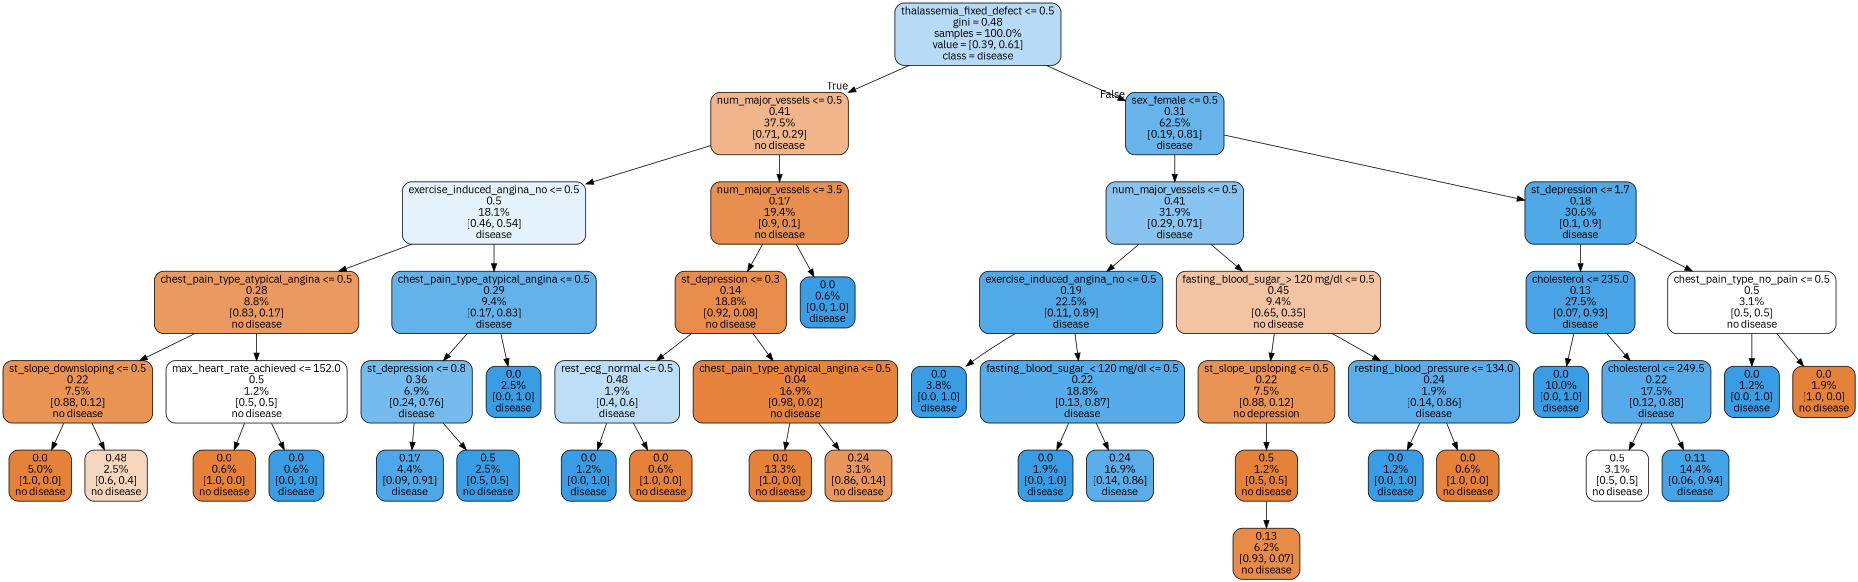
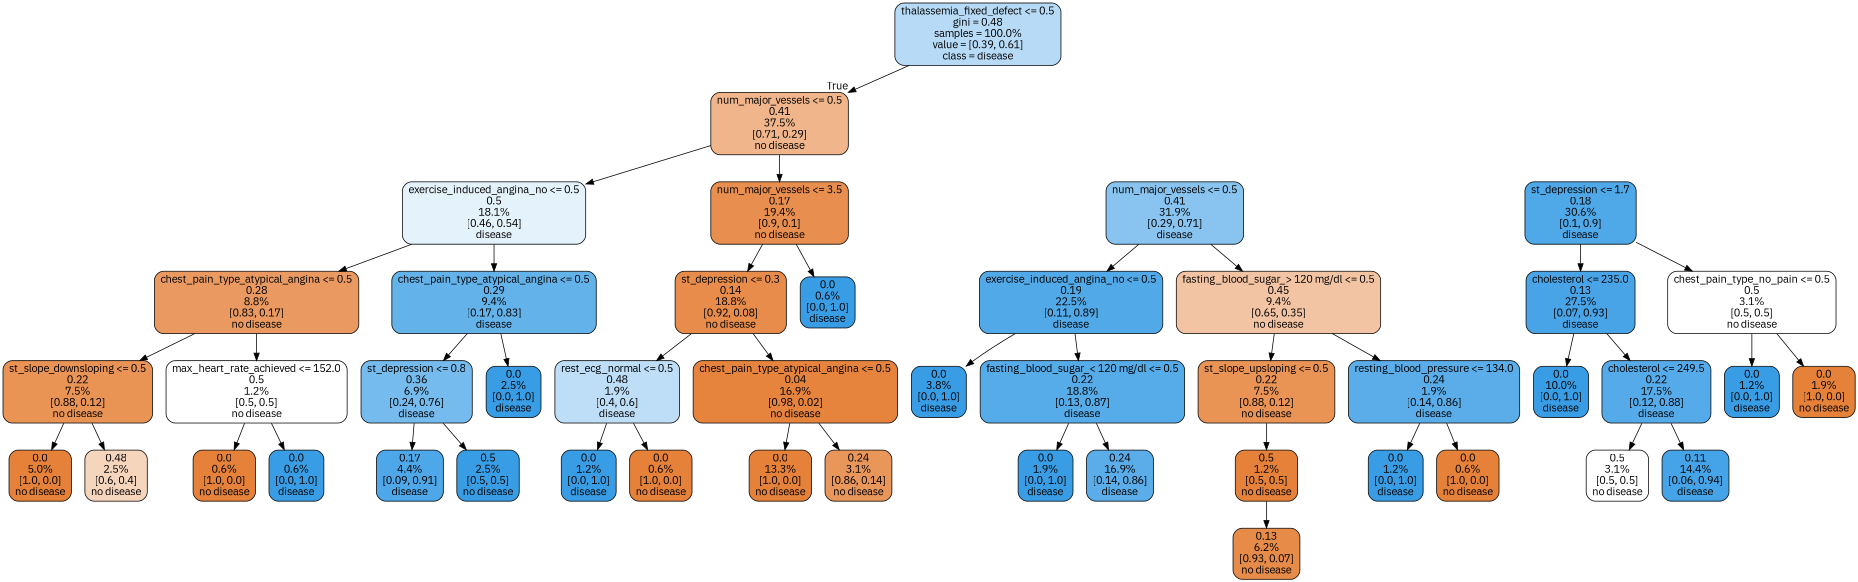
(1175, 124) -> none
(1266, 392) -> (1266, 392)
